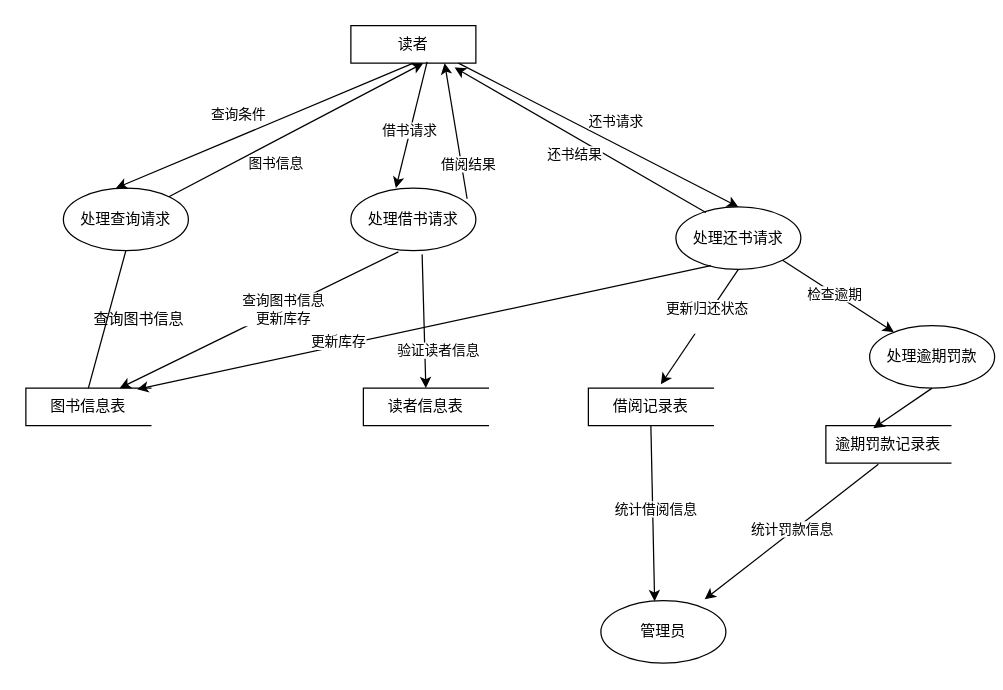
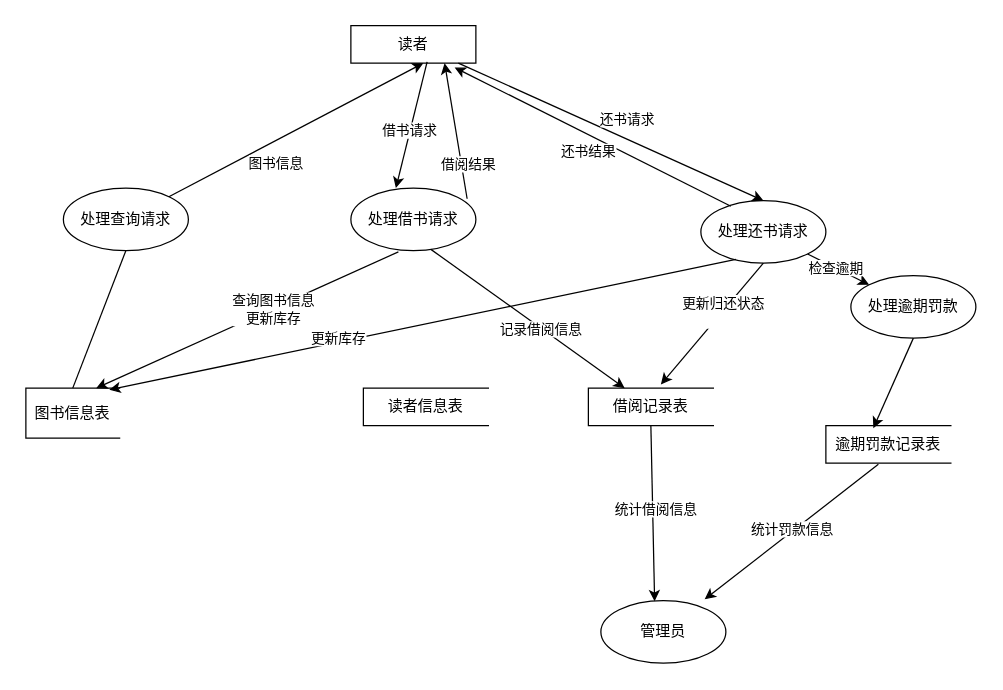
(268, 124) -> none
(738, 238) -> (763, 232)
(424, 317) -> none
(138, 319) -> none
none -> (566, 346)
(932, 357) -> (913, 307)
(88, 407) -> (73, 413)
